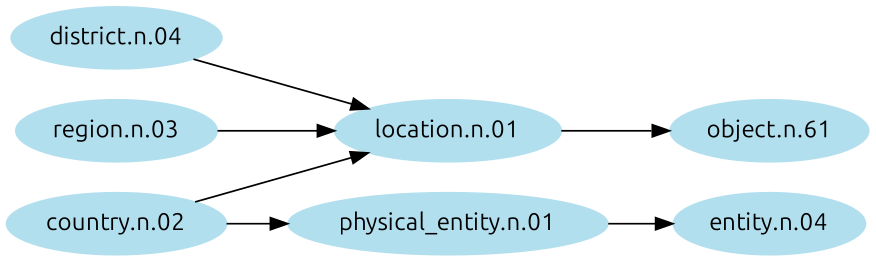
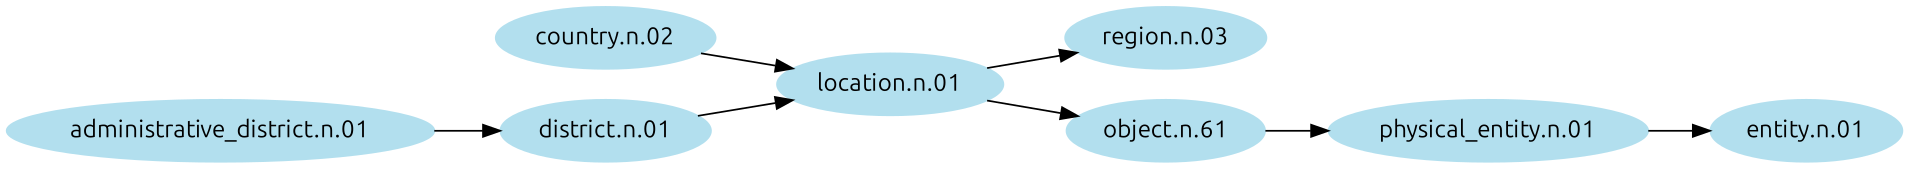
(116, 38) -> (606, 131)
none -> (221, 131)
(267, 131) -> (1024, 62)
(248, 224) -> (1288, 131)
(769, 224) -> (1806, 131)
